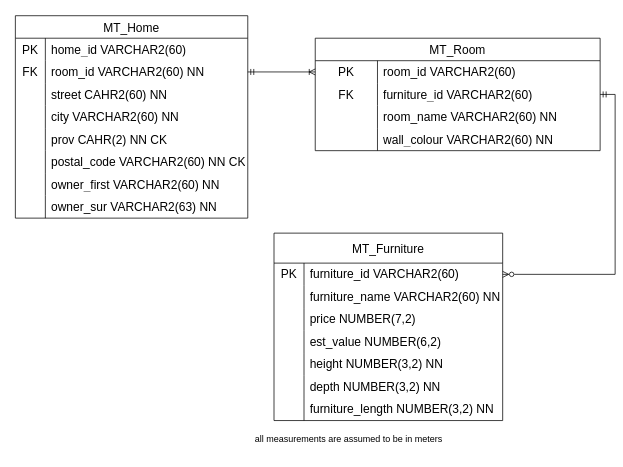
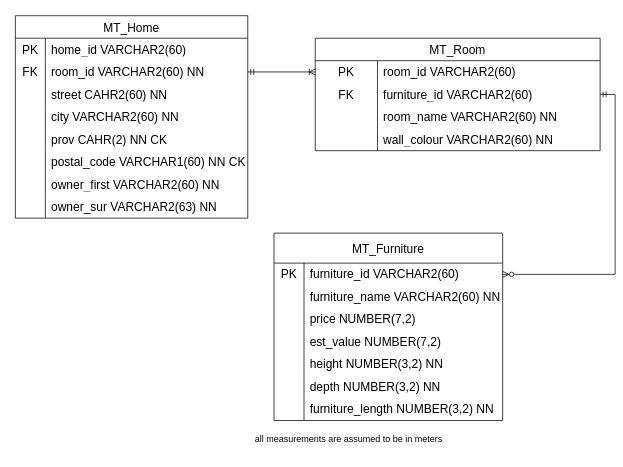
(146, 162) -> (146, 162)
(376, 342) -> (376, 342)
